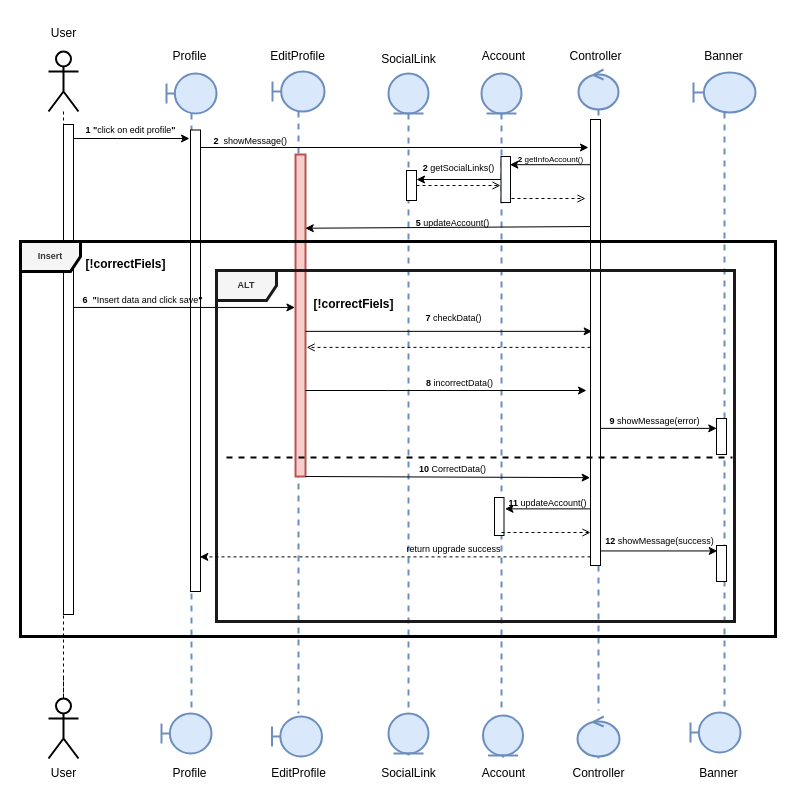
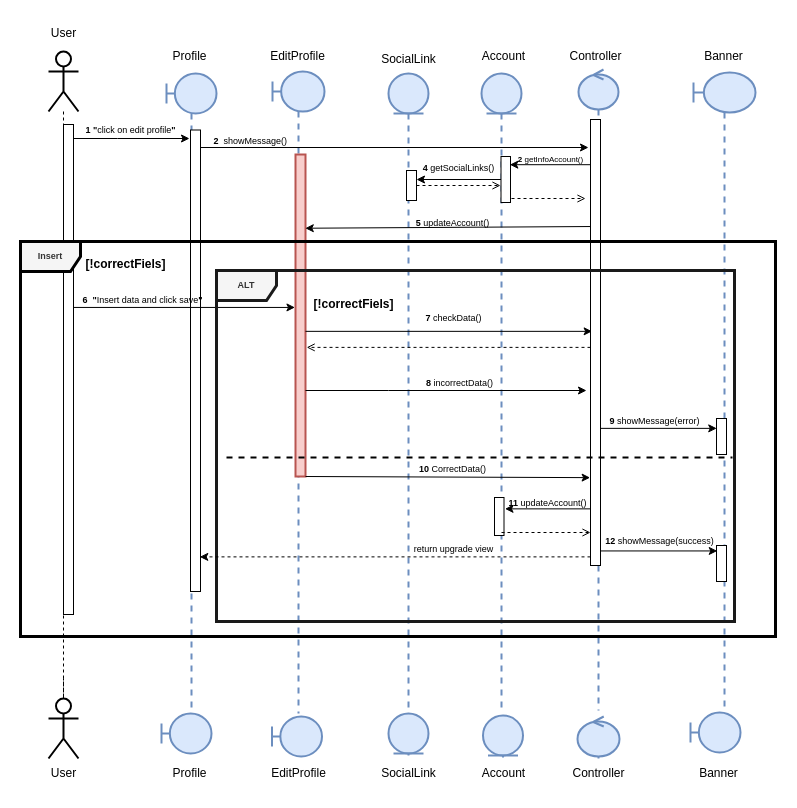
(459, 169) -> (459, 169)
(454, 549) -> (454, 549)
